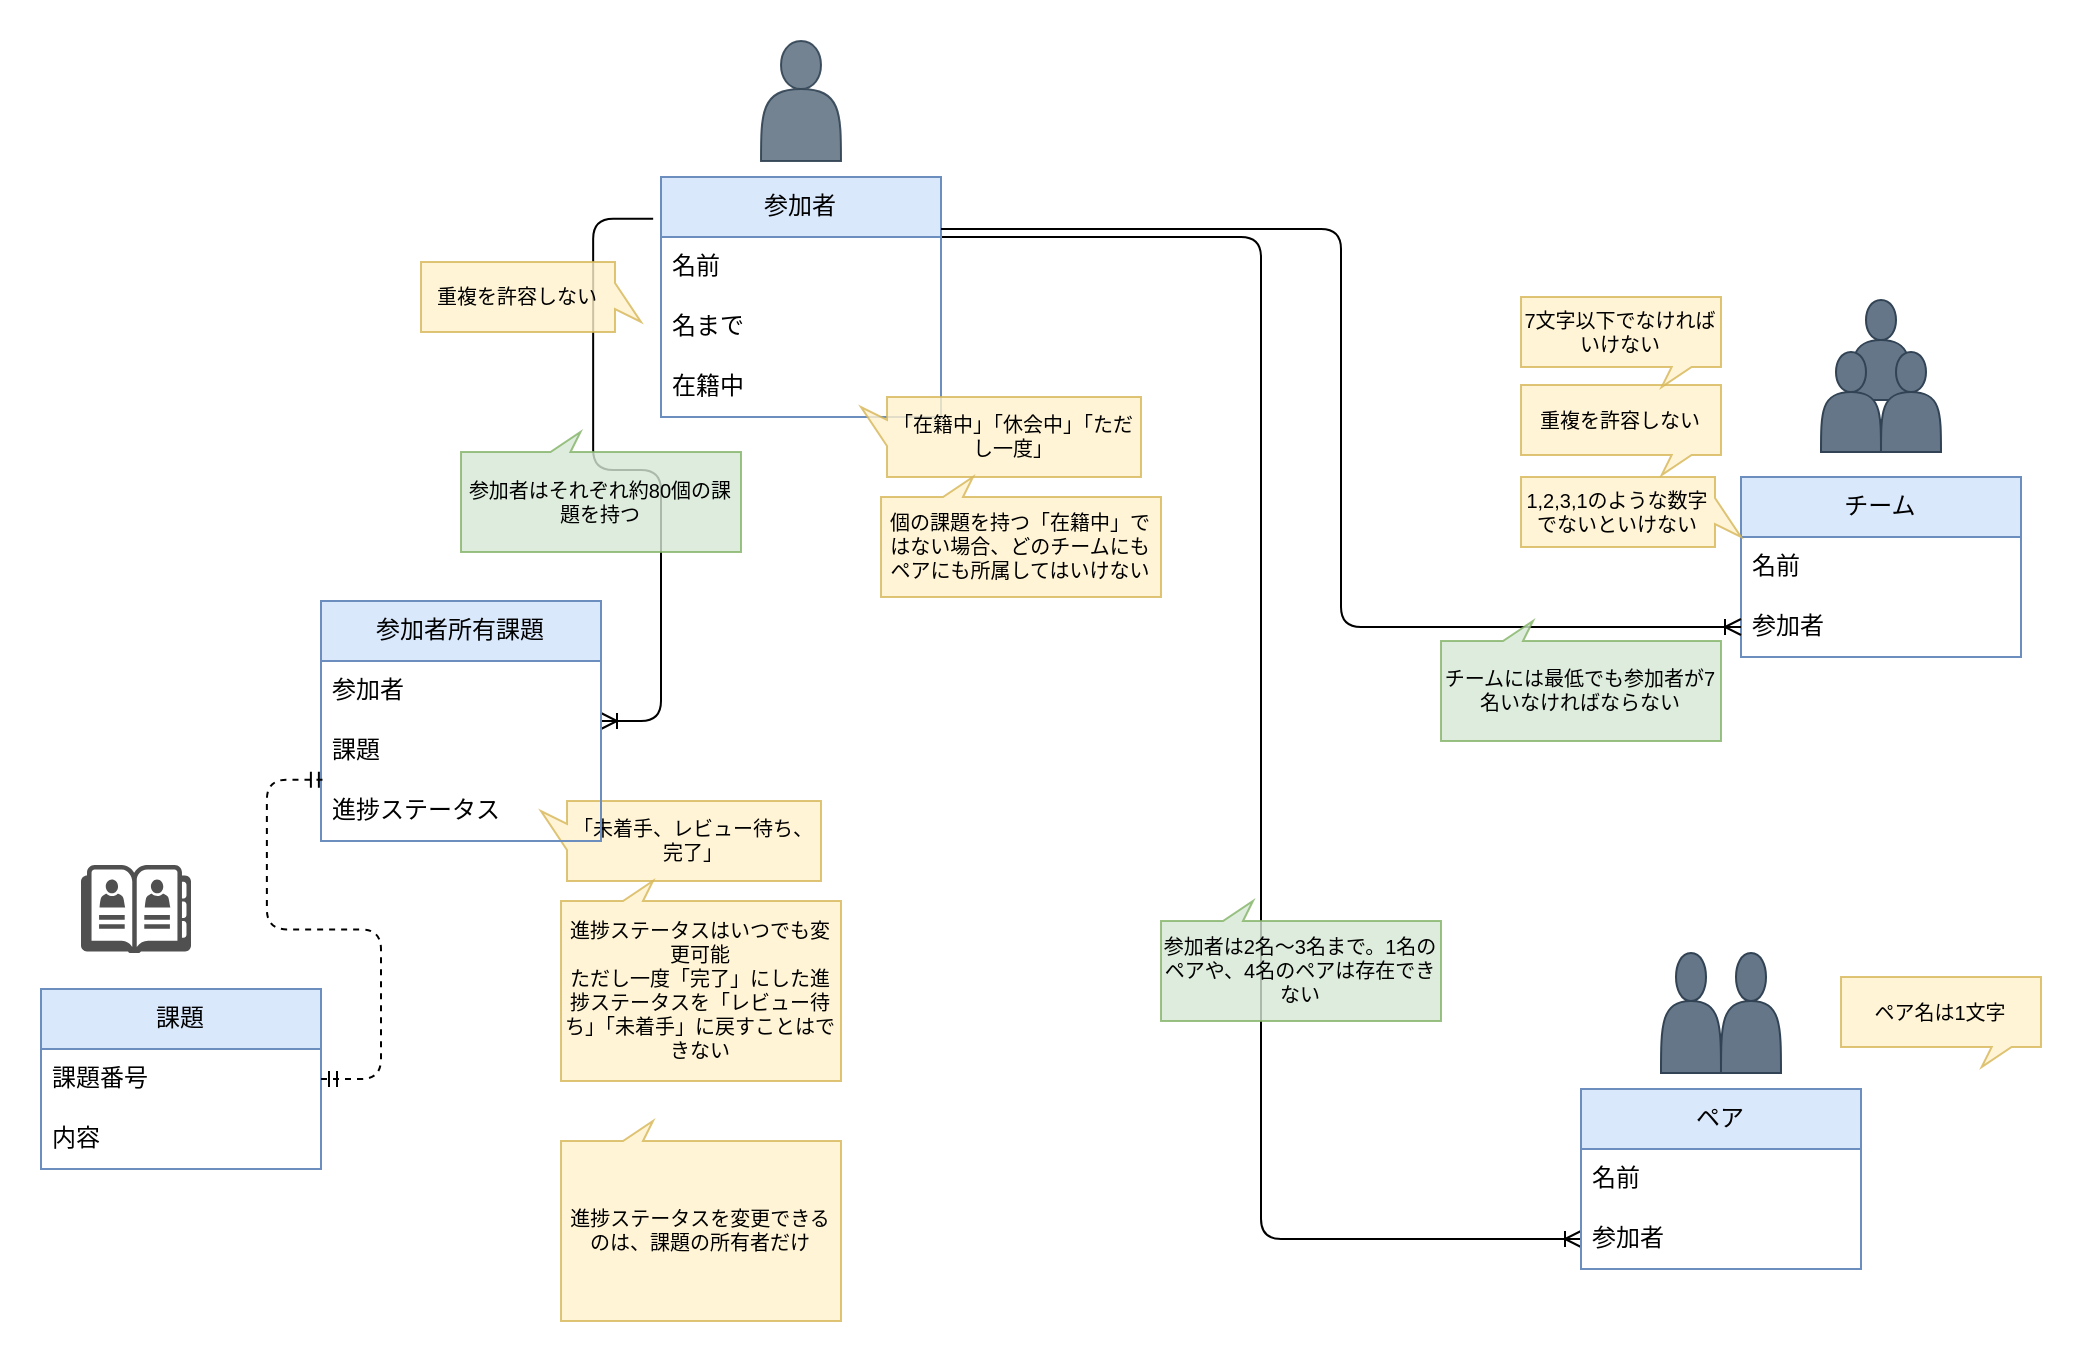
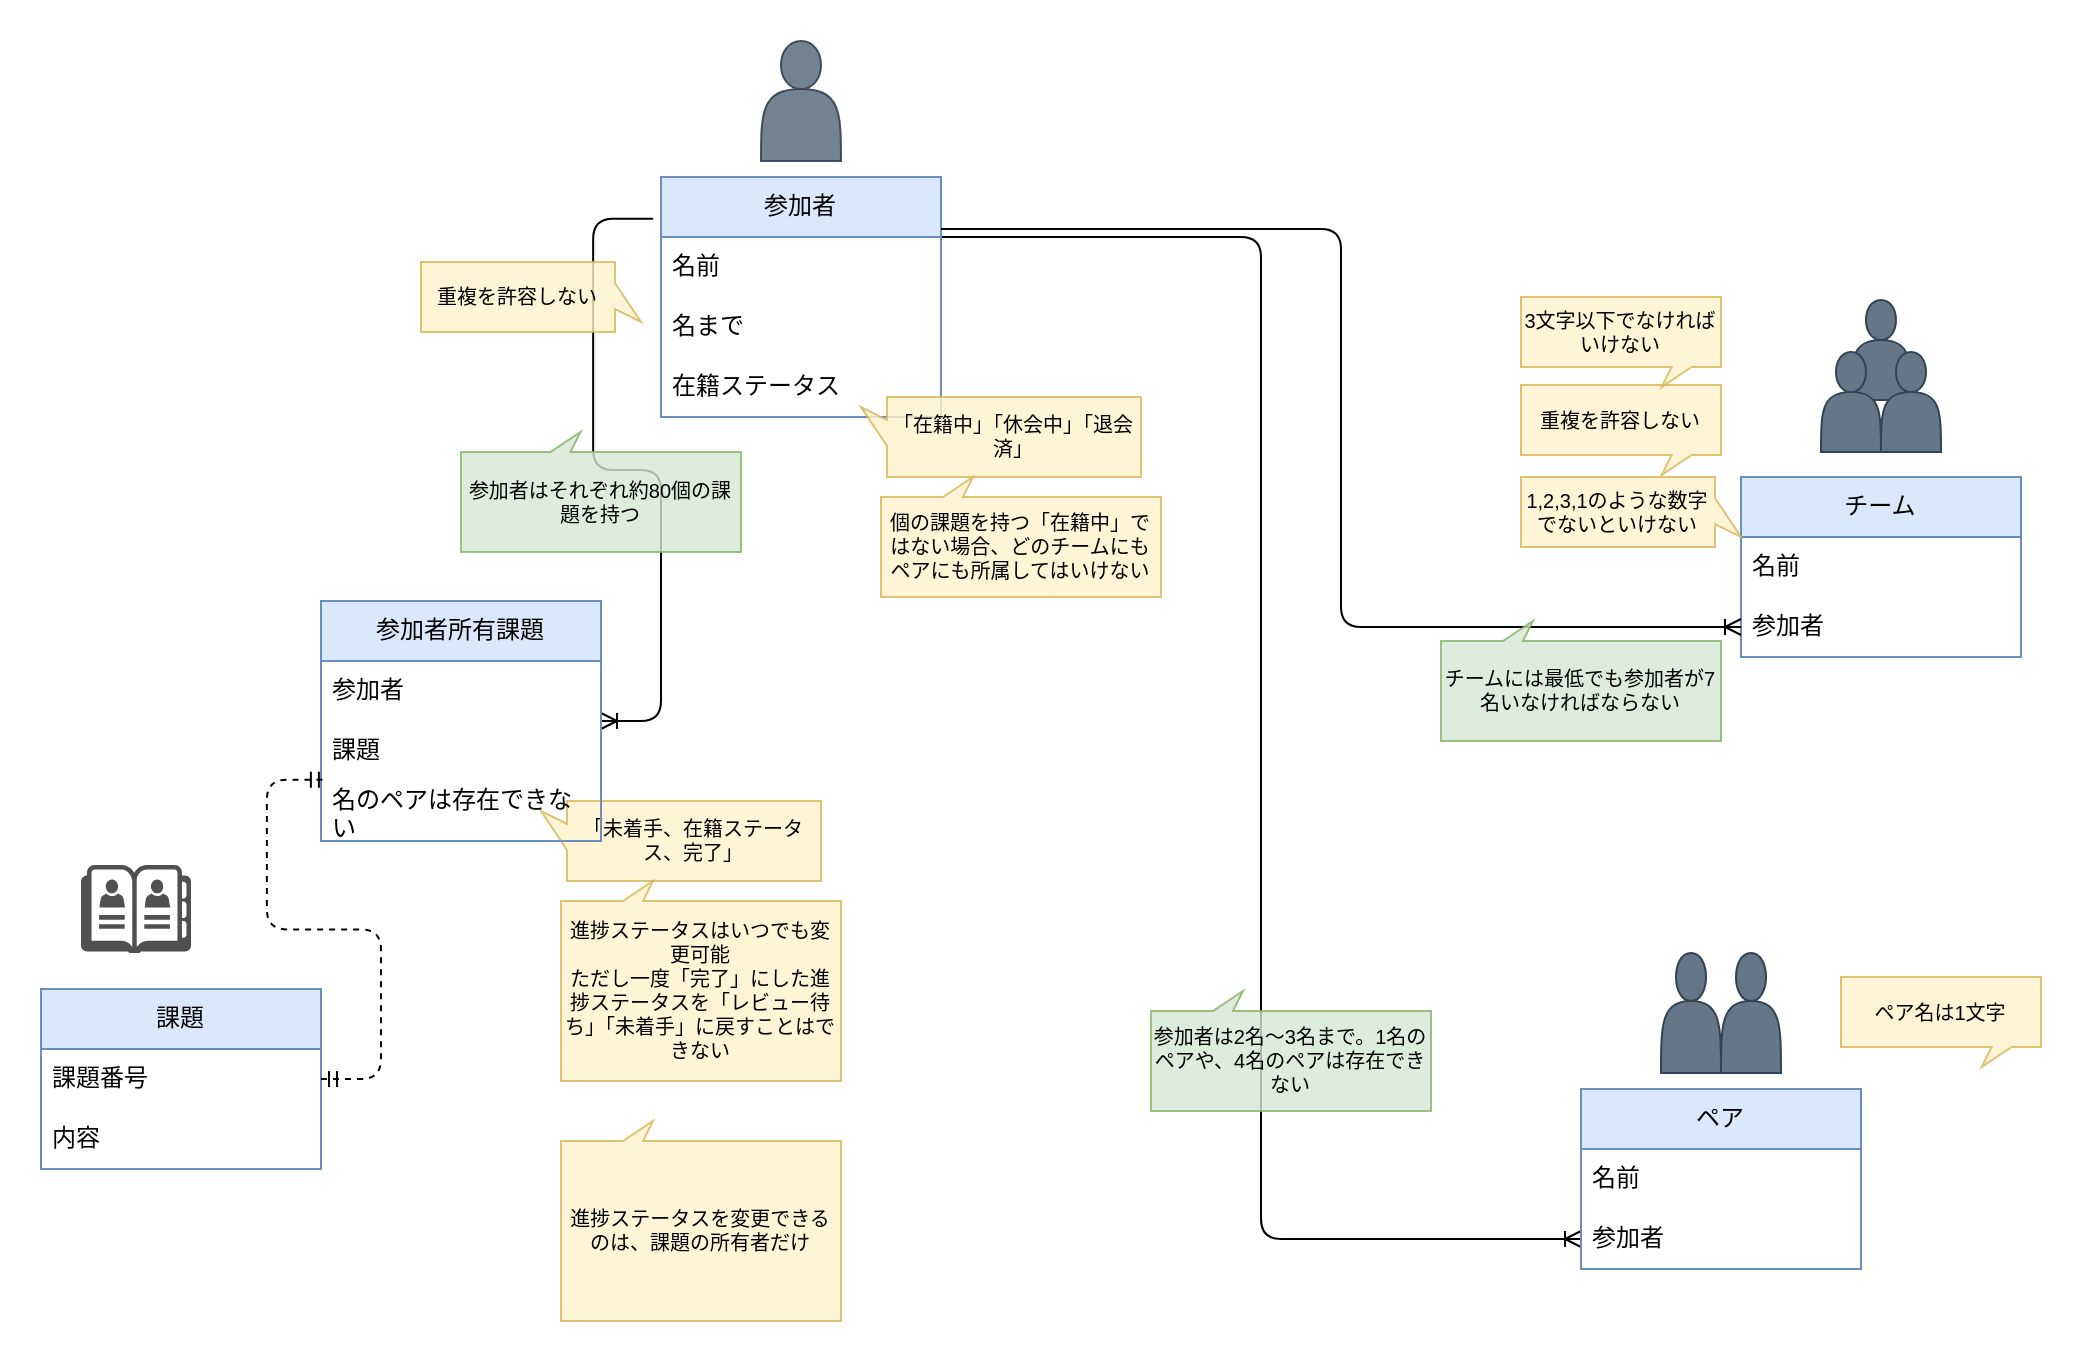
(1621, 333) -> (1621, 333)
(709, 387) -> (757, 387)
(1014, 437) -> (1014, 437)
(417, 811) -> (463, 811)
(694, 841) -> (694, 841)
(1301, 961) -> (1291, 1051)
